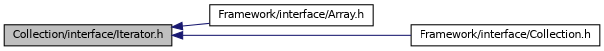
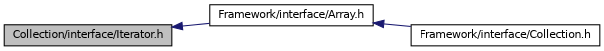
(297, 35) -> (397, 25)
